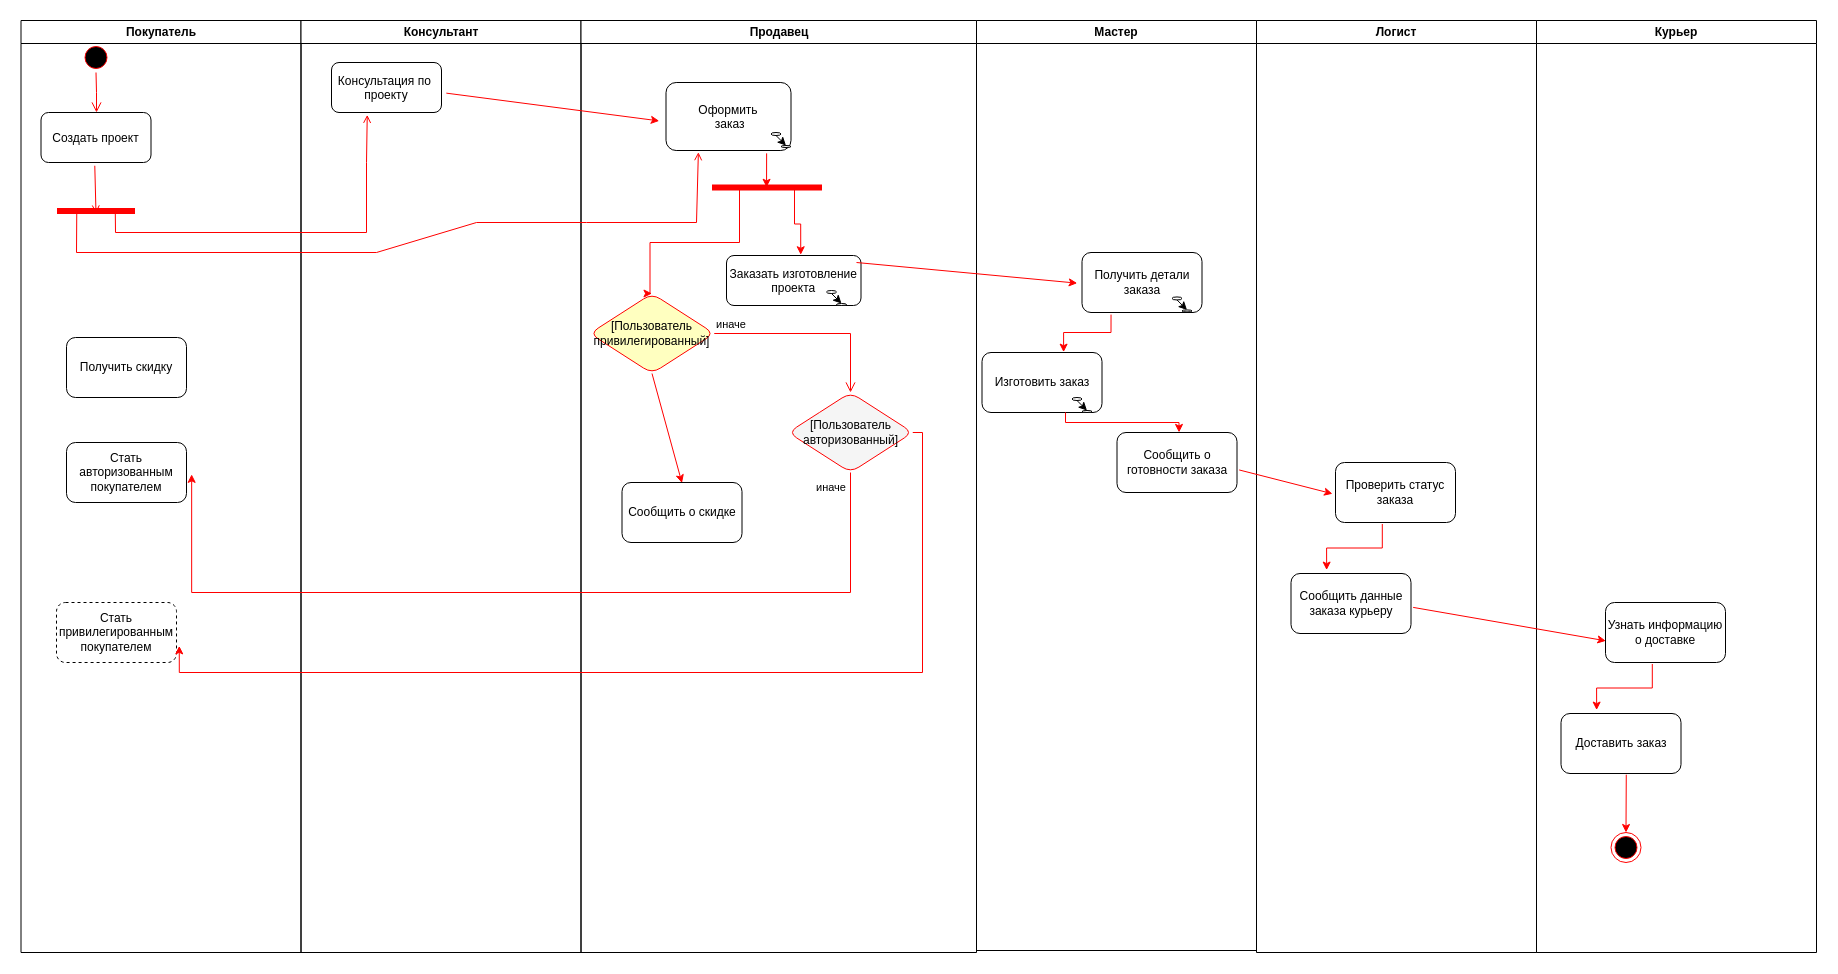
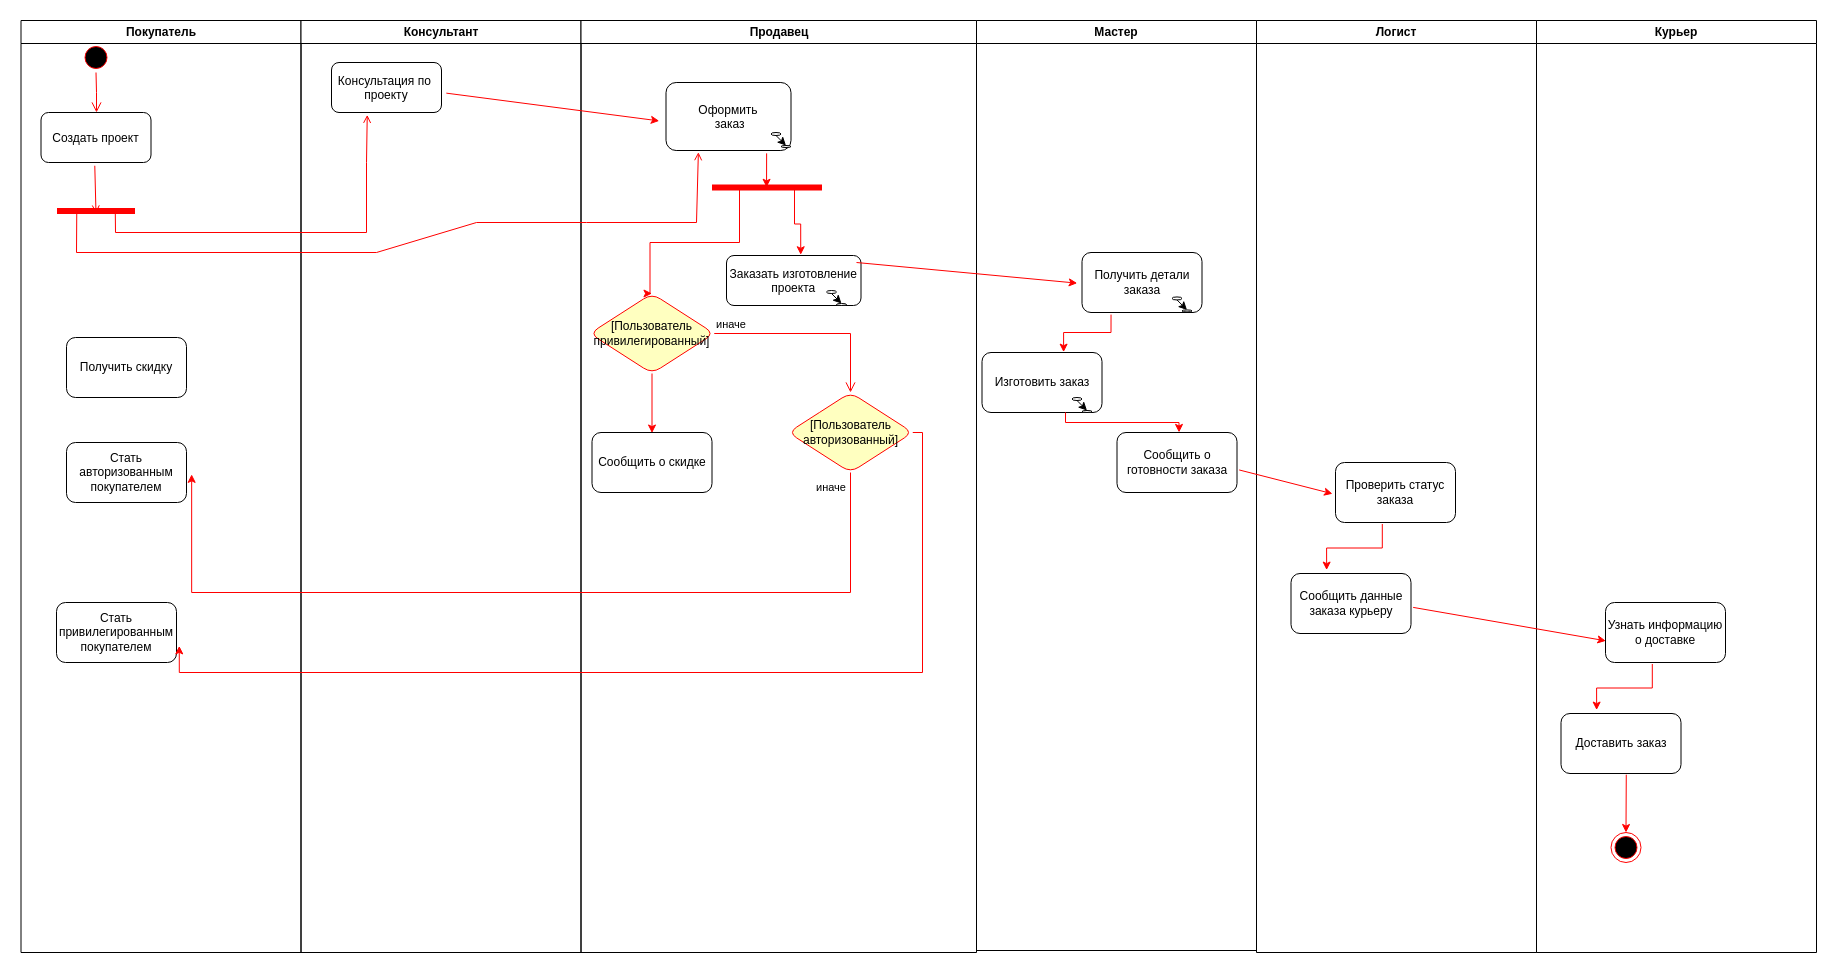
(851, 433) -> (851, 433)
(682, 513) -> (652, 463)
(117, 633) -> (117, 633)
